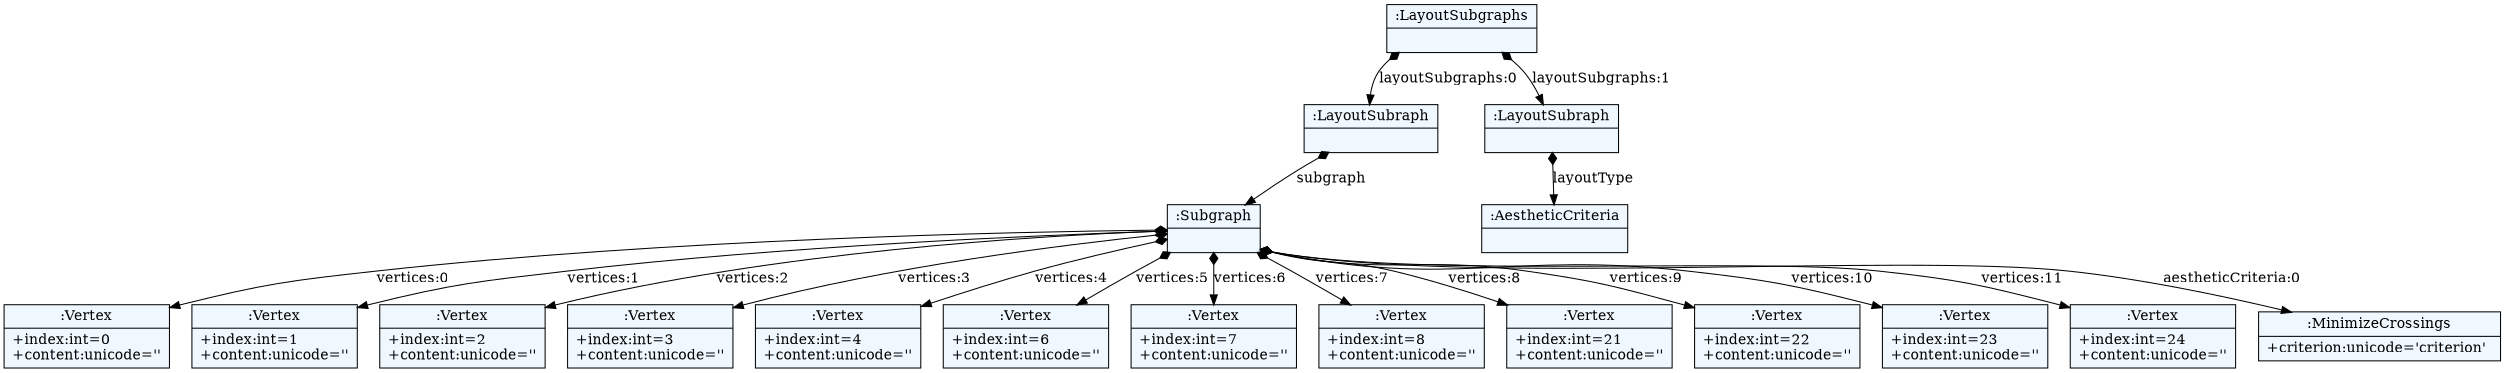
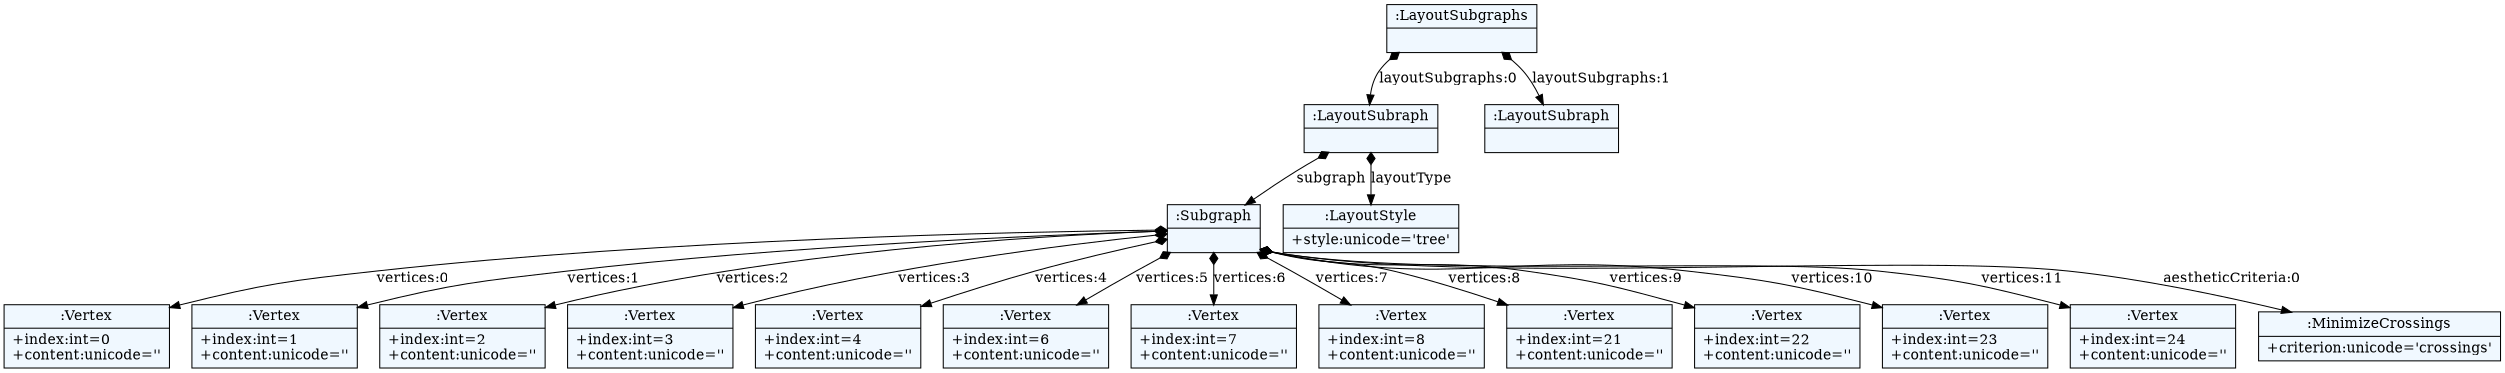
none -> (1371, 229)
(1555, 229) -> none
(2376, 348) -> (2380, 348)
